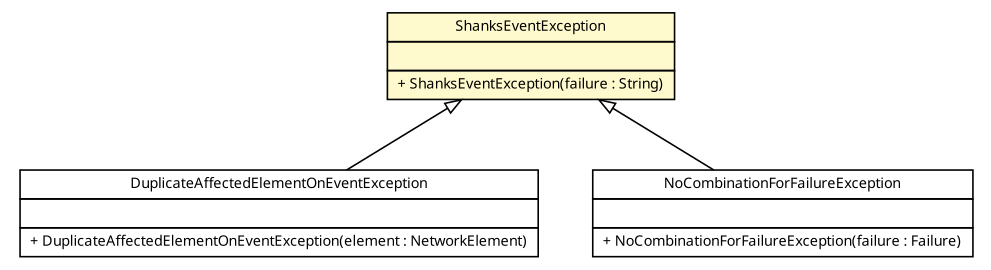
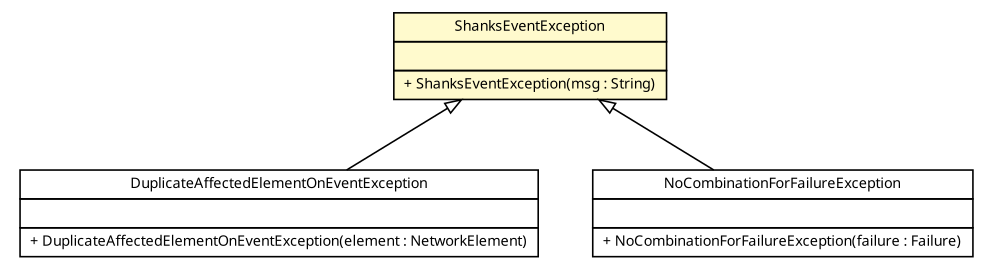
(531, 84) -> (530, 84)
